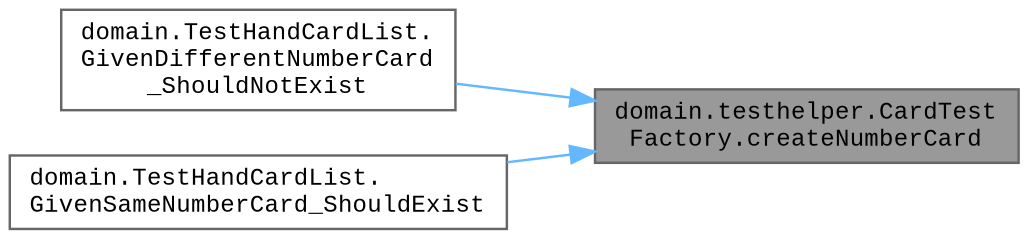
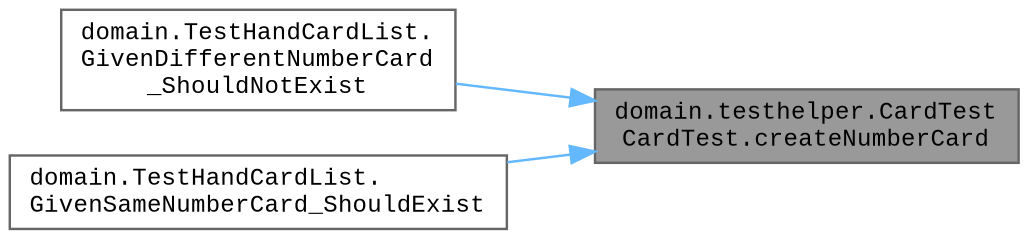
(807, 126) -> (807, 126)
